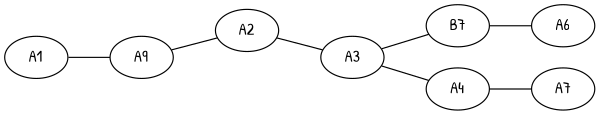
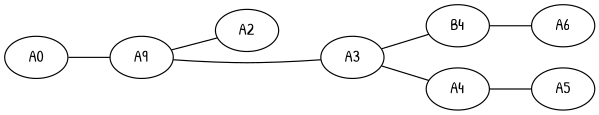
(458, 26) -> (458, 26)
(300, 44) -> (247, 63)
(36, 57) -> (36, 57)
(563, 89) -> (563, 89)
